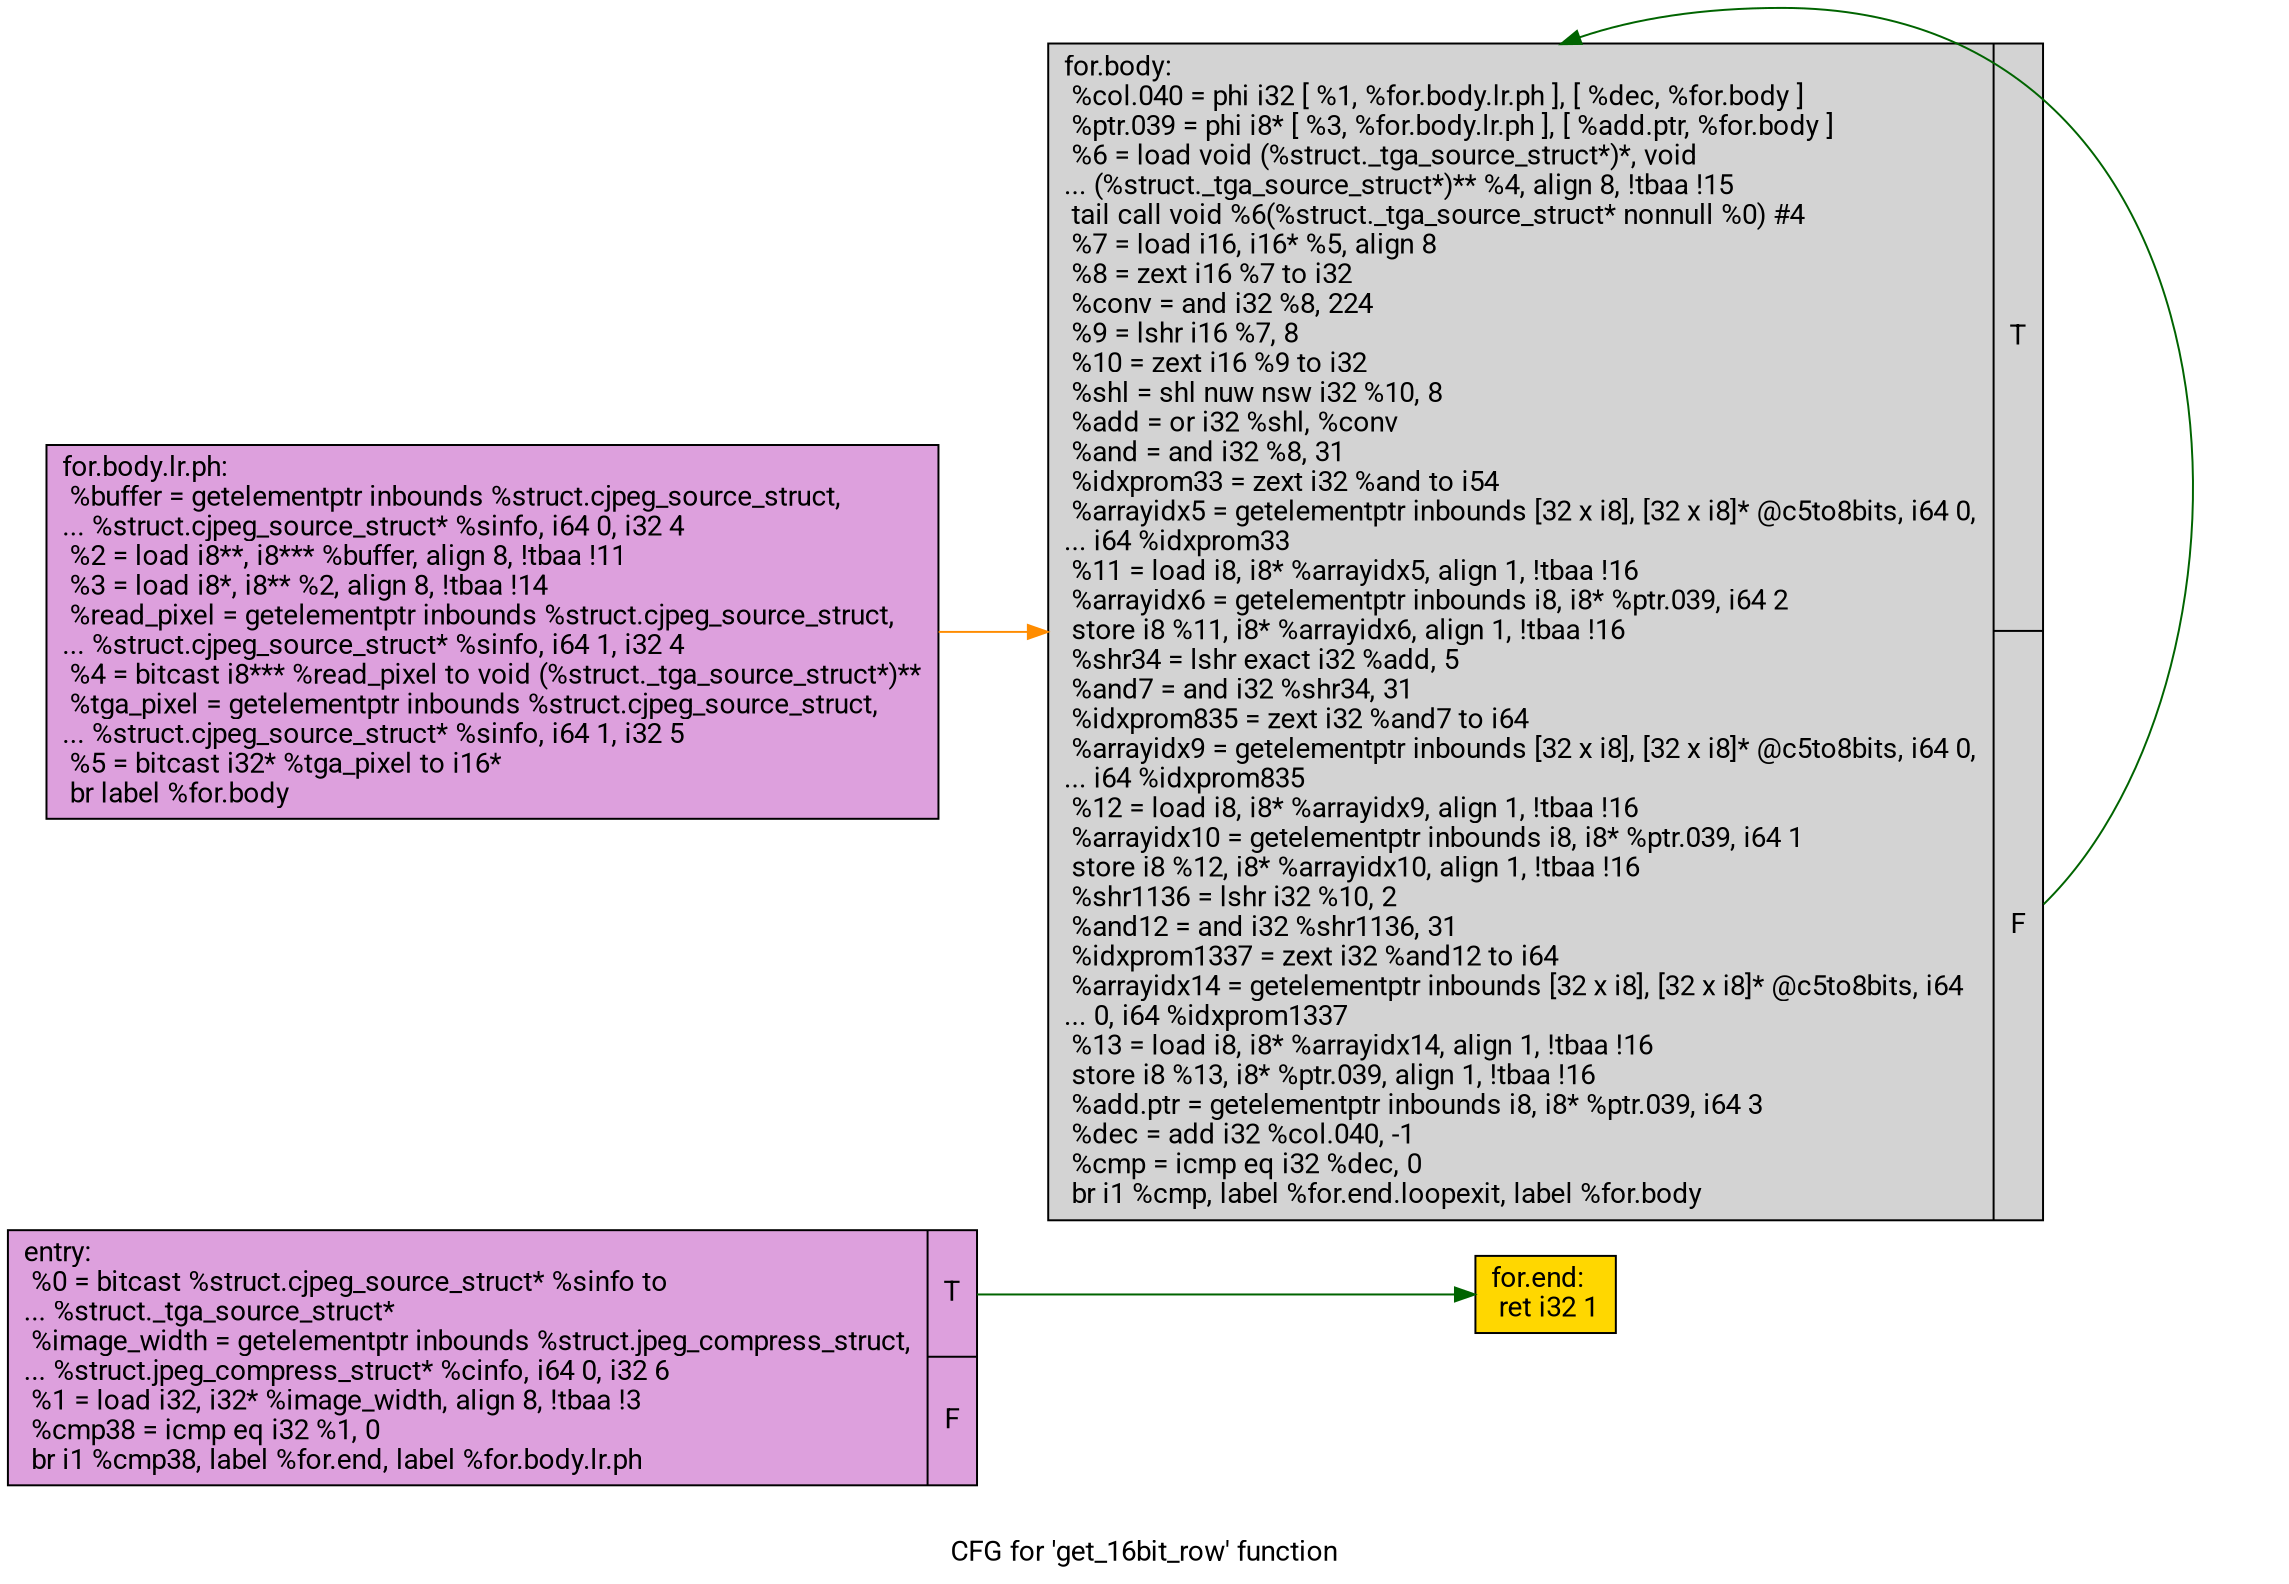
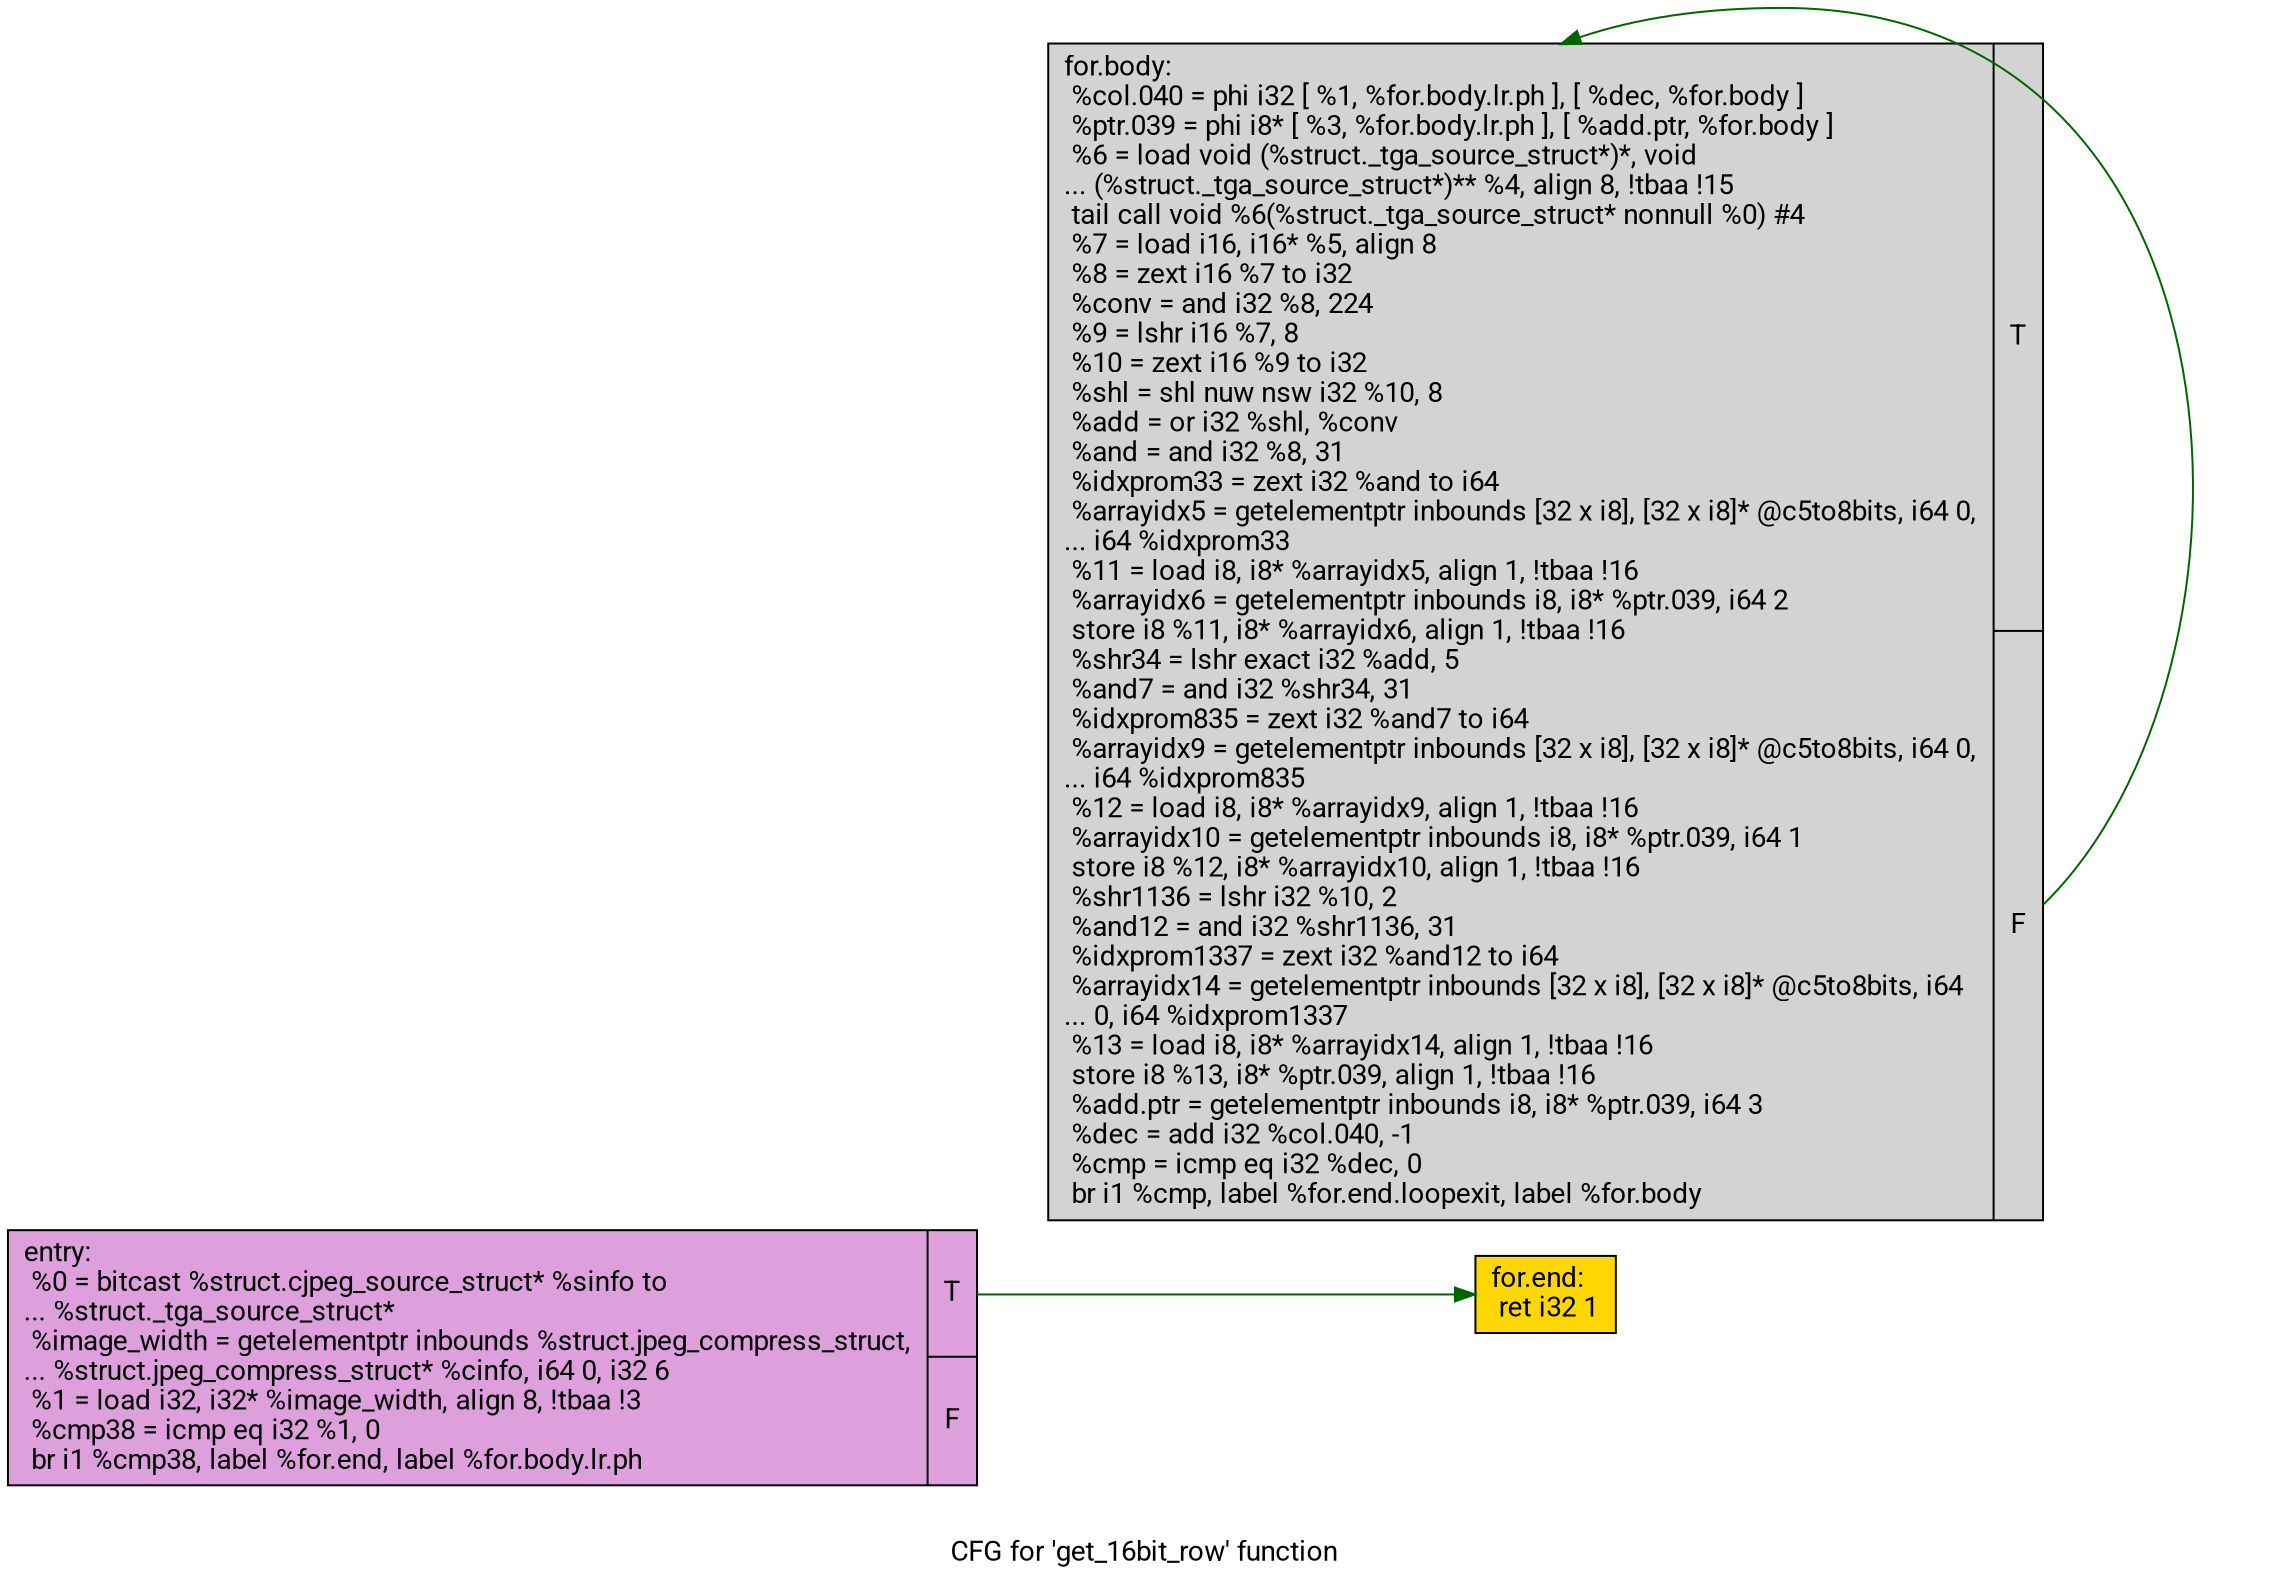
(1282, 483) -> (1282, 483)
(492, 632) -> none
